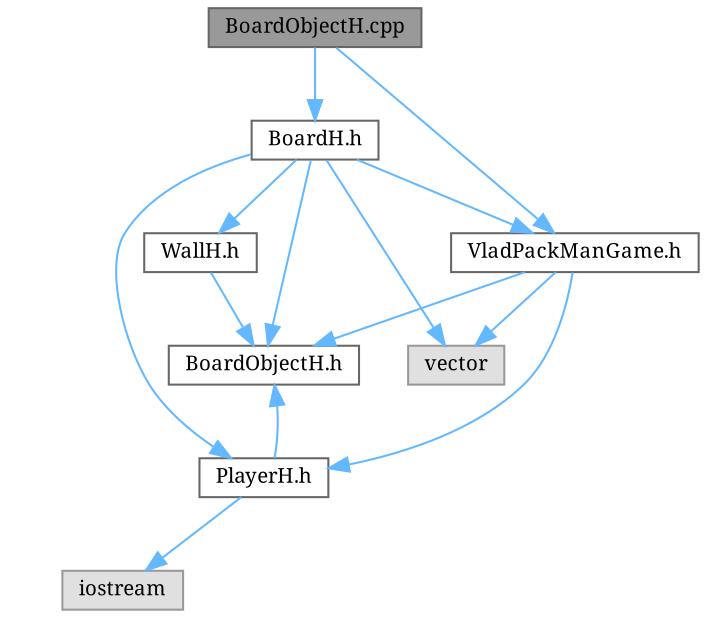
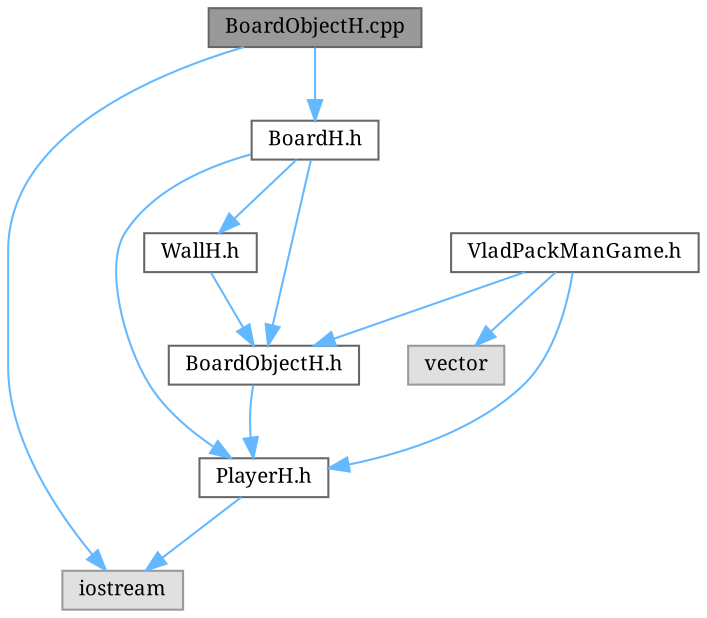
(437, 133) -> (9, 247)
(435, 192) -> none
(380, 244) -> none
(277, 432) -> (250, 411)
